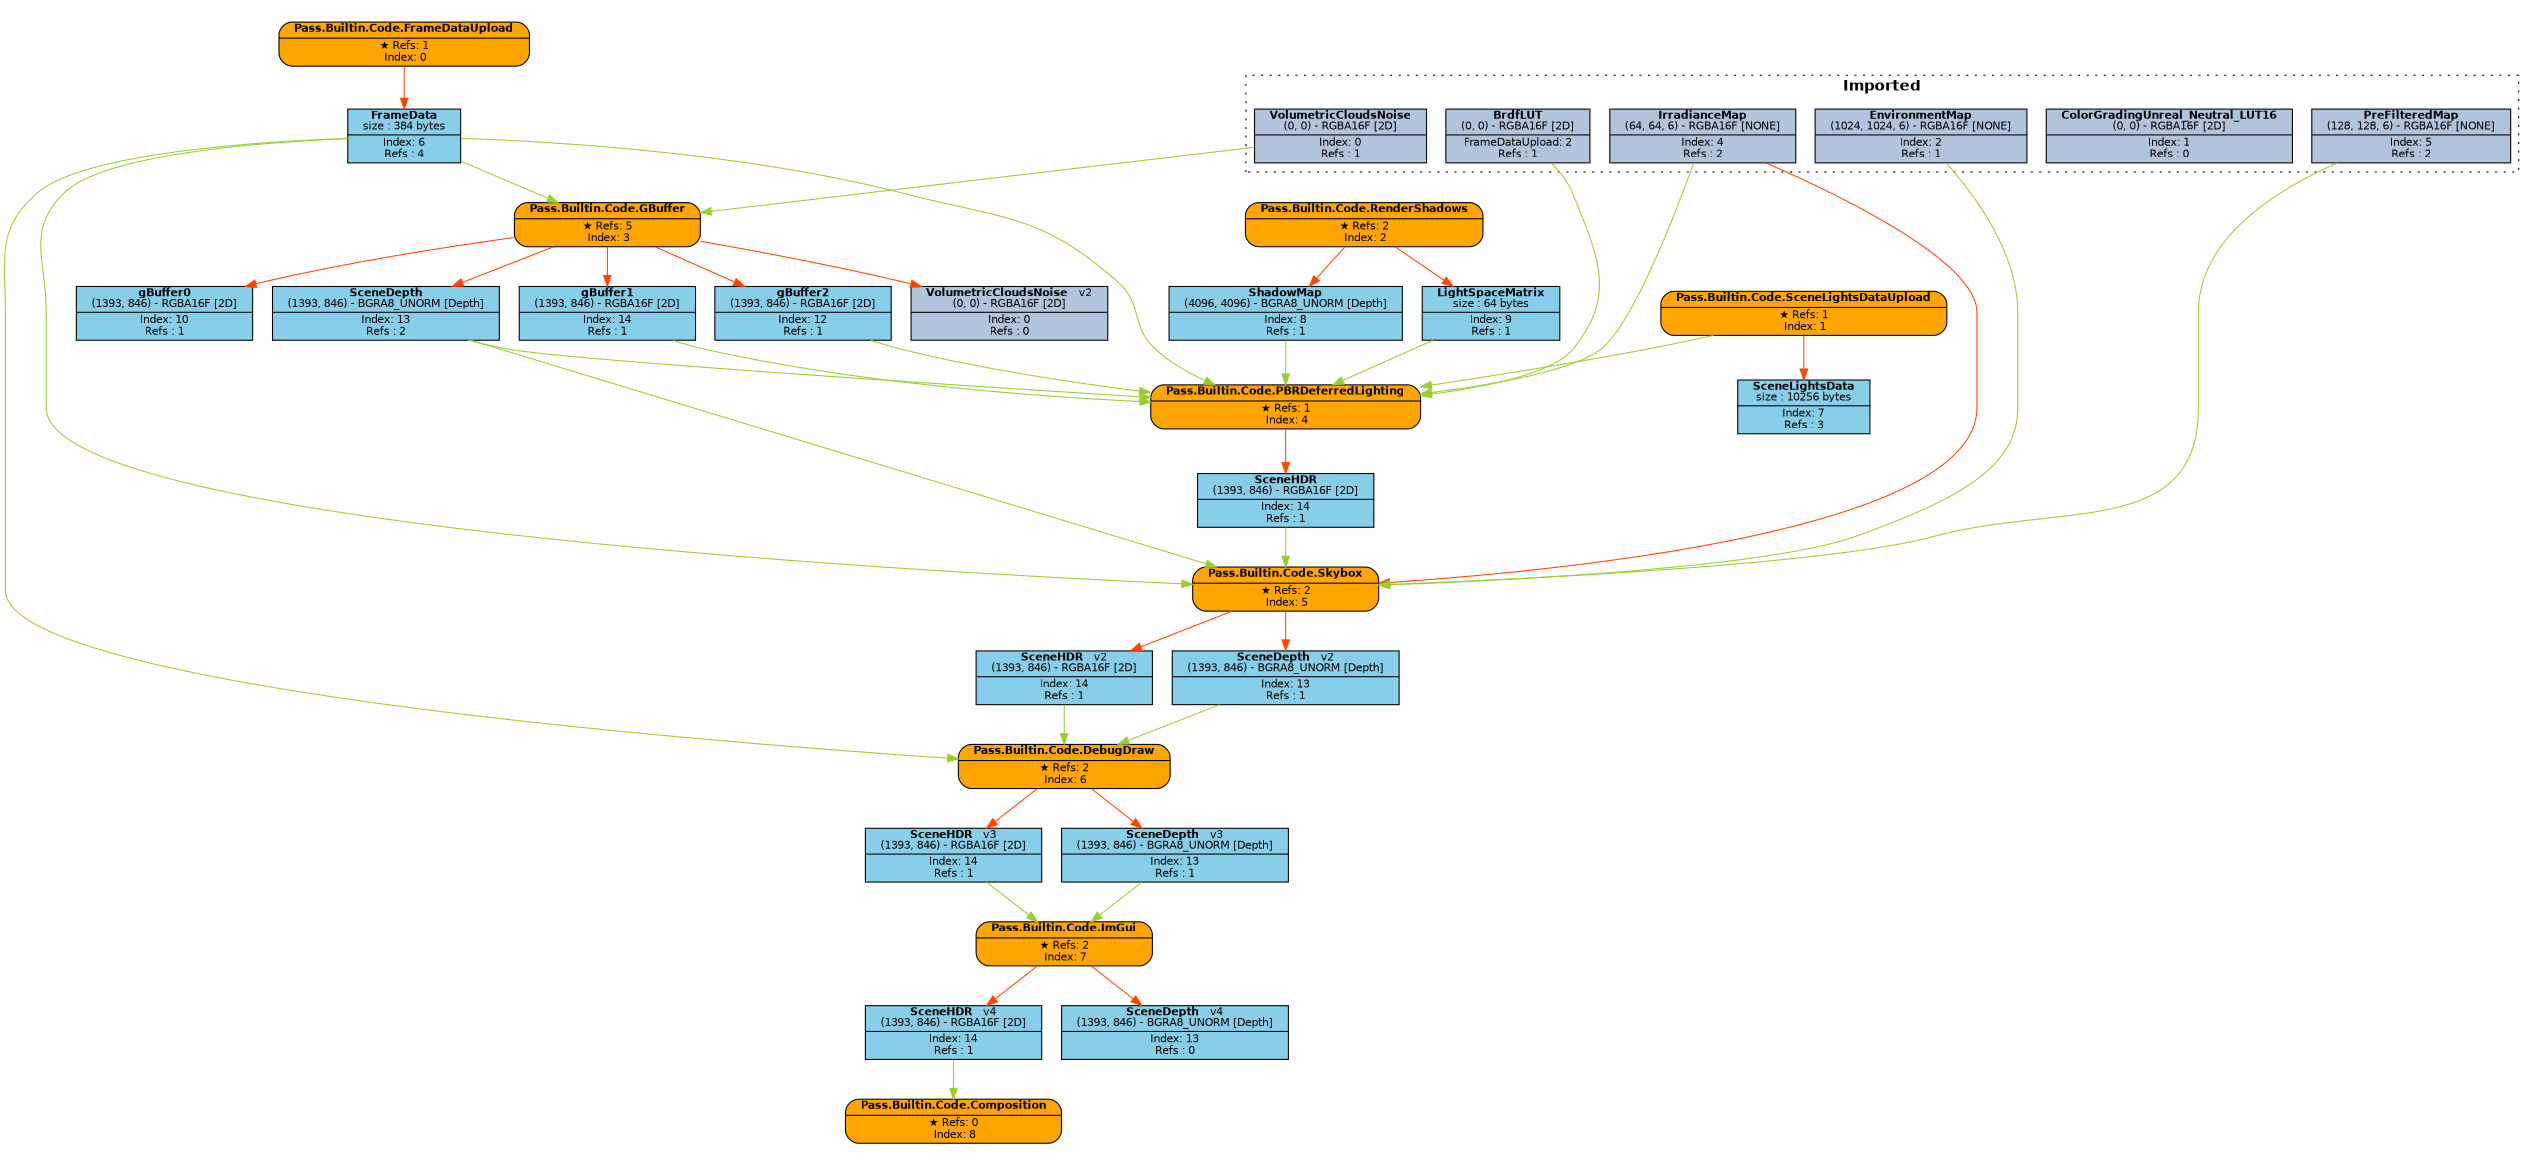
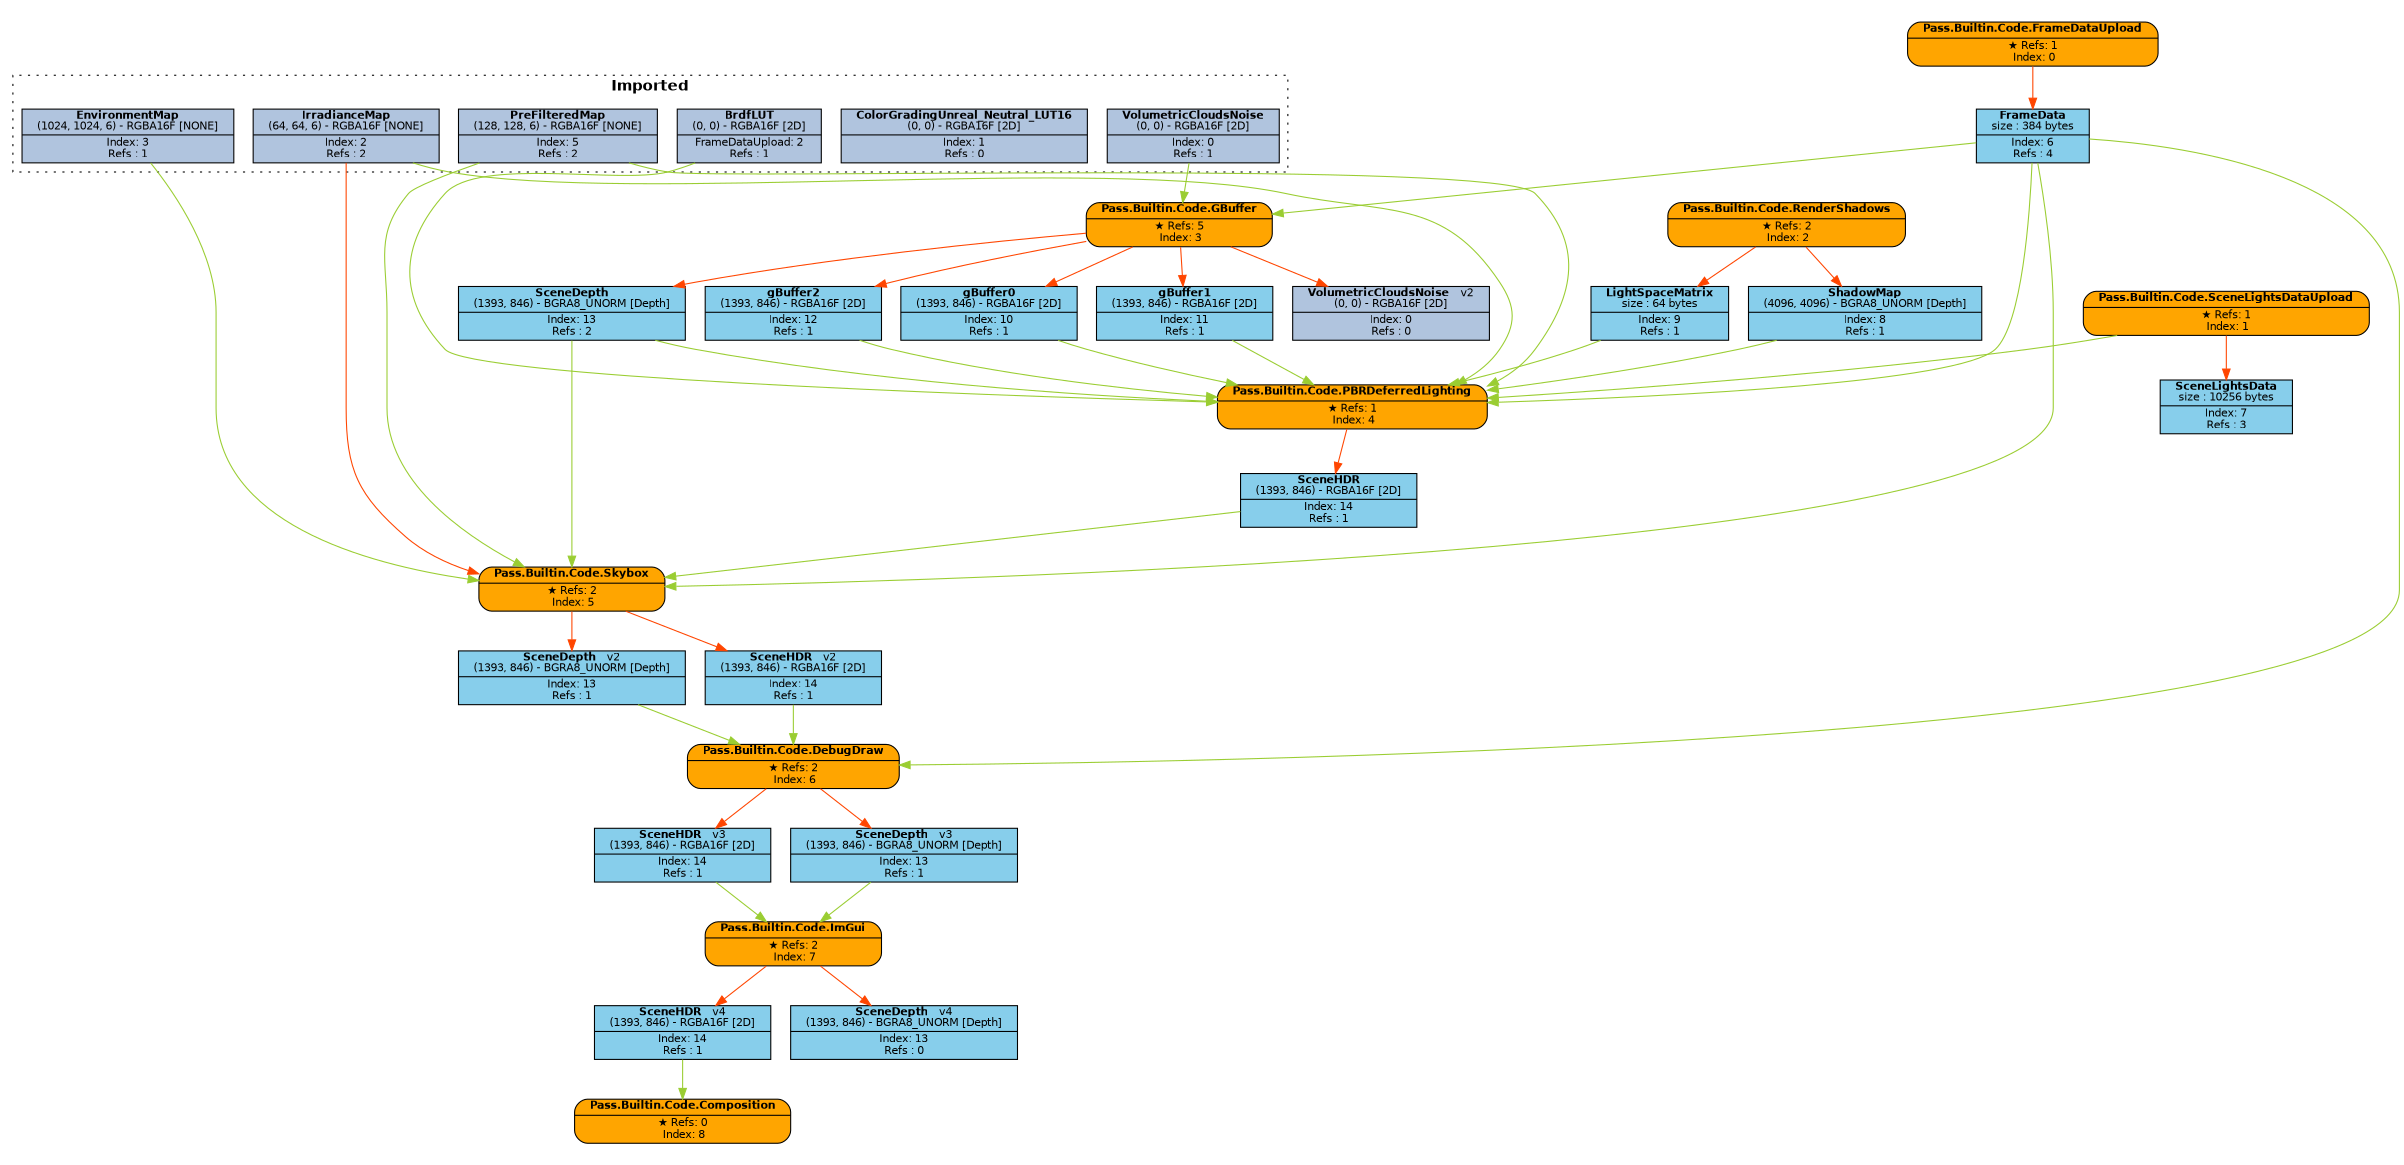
(1703, 142) -> (346, 142)
(1921, 142) -> (128, 142)
none -> (1307, 175)
(607, 320) -> (1185, 320)
none -> (1142, 364)
